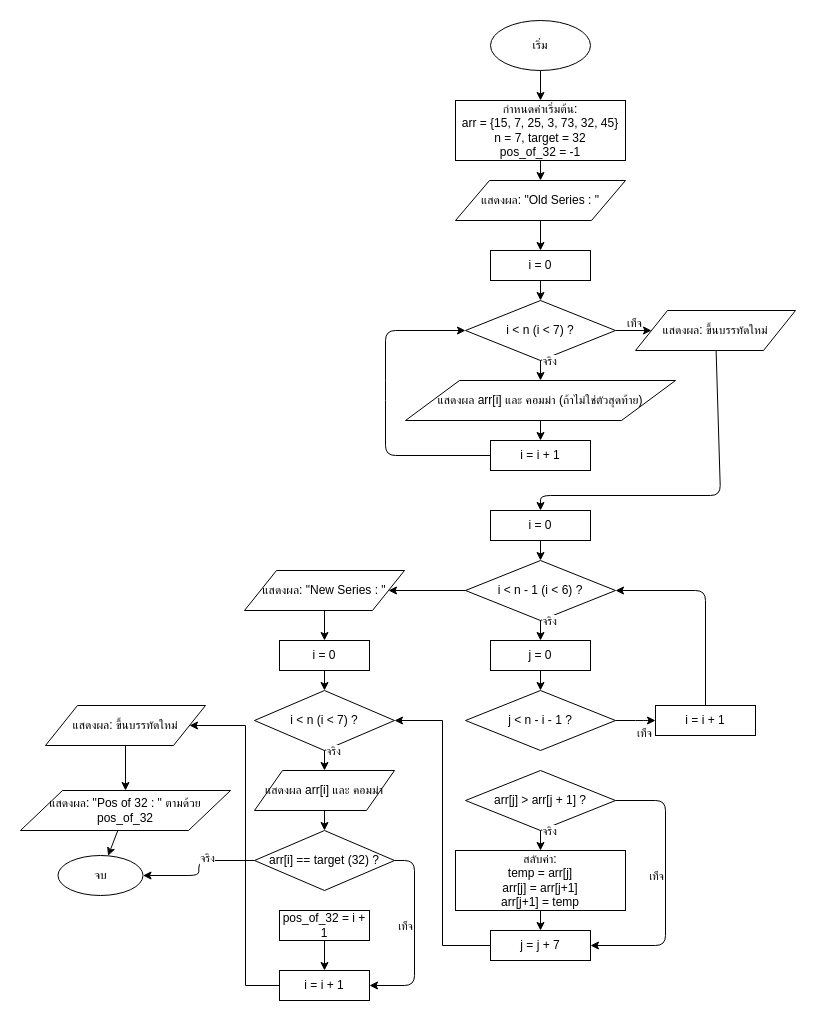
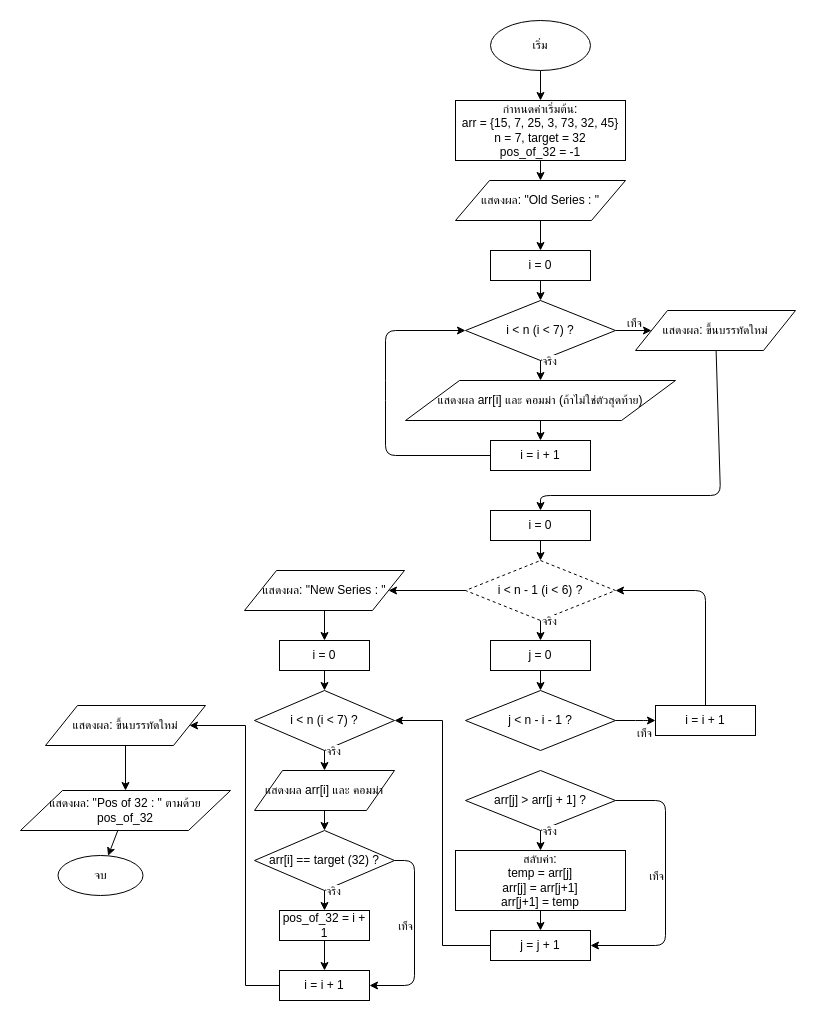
(541, 591) -> (541, 591)
(199, 865) -> (325, 897)
(541, 946) -> (541, 946)
